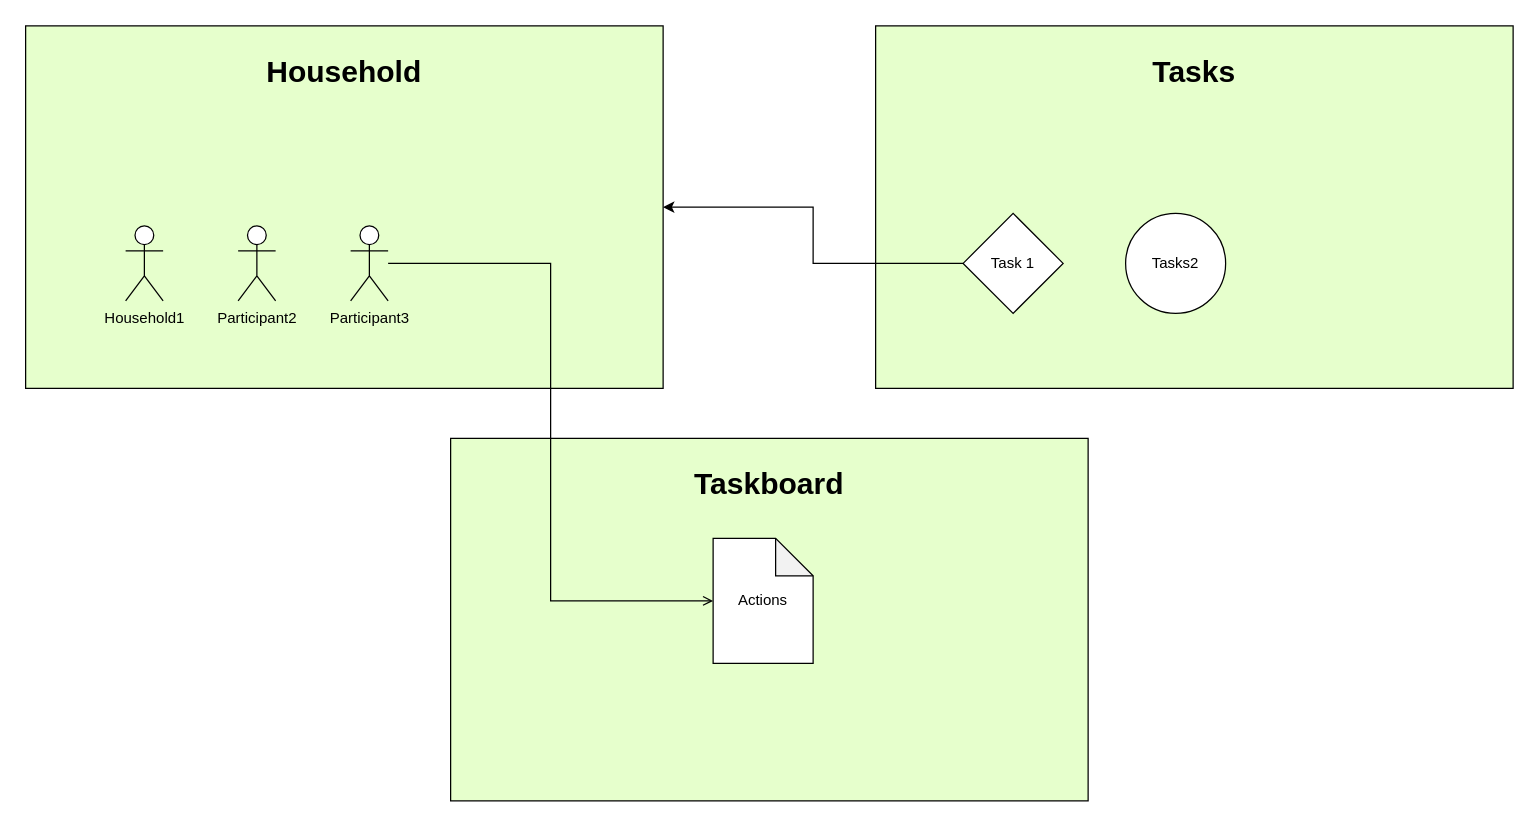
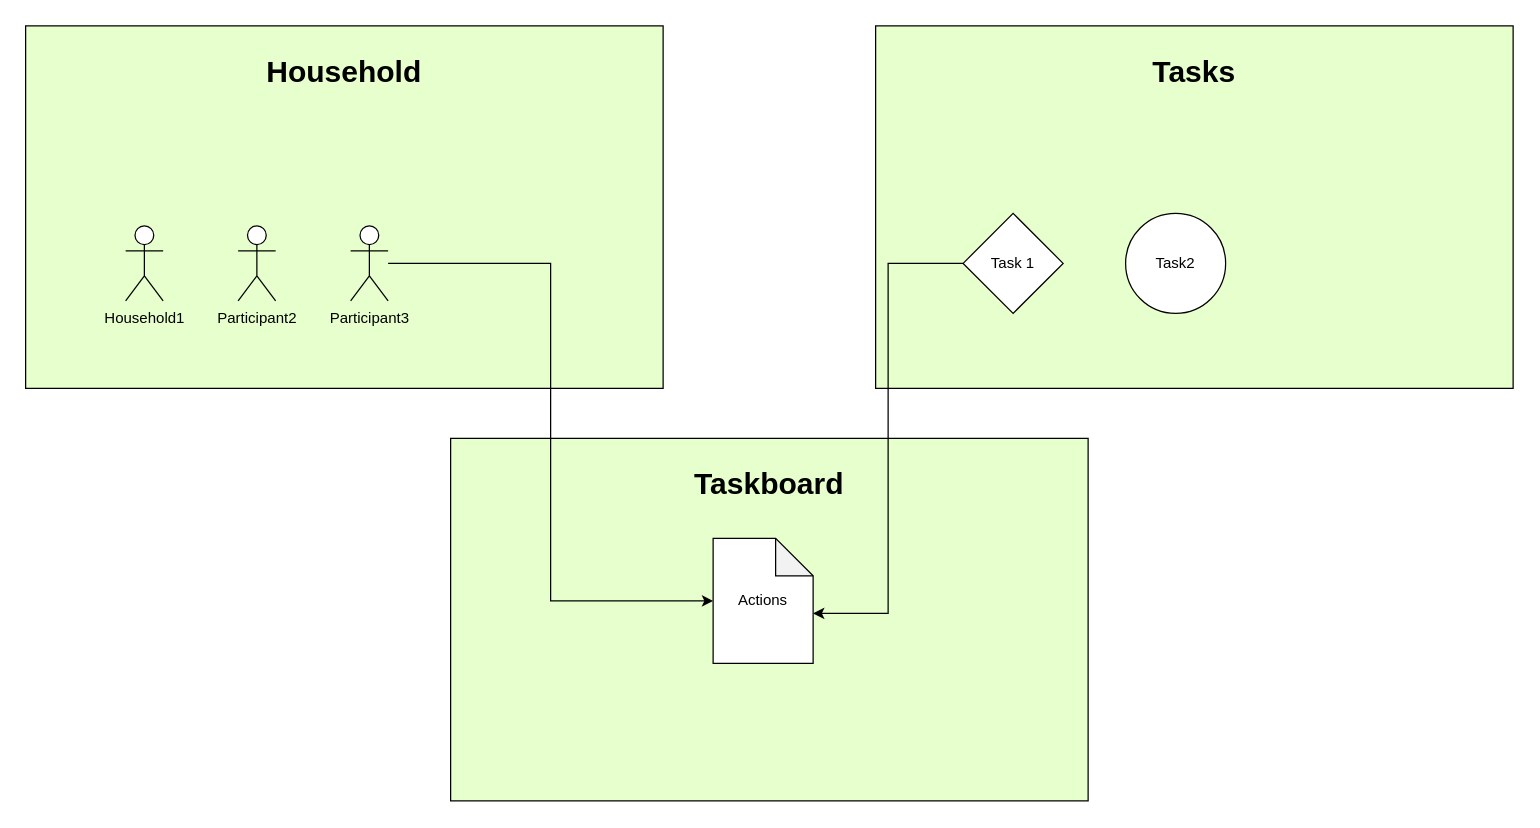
(809, 207) -> (888, 470)
(1176, 263) -> (1176, 263)
(705, 601) -> (703, 601)
